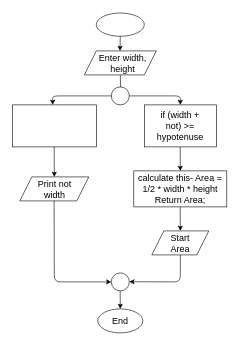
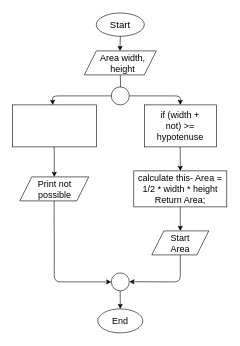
none -> (120, 24)
(123, 63) -> (123, 63)
(55, 189) -> (55, 189)
